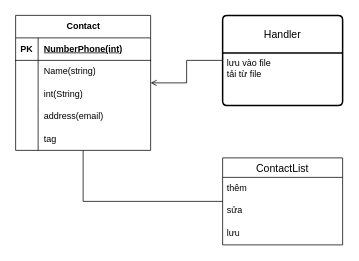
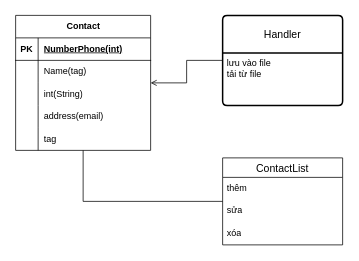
(73, 72) -> (67, 72)
(233, 233) -> (234, 233)
